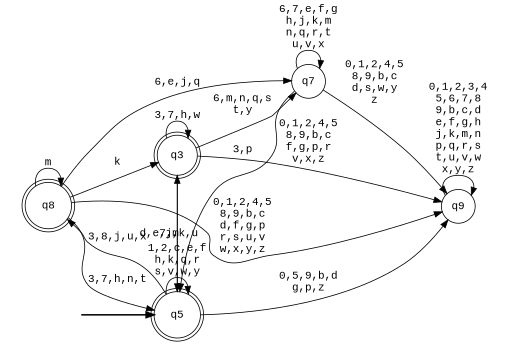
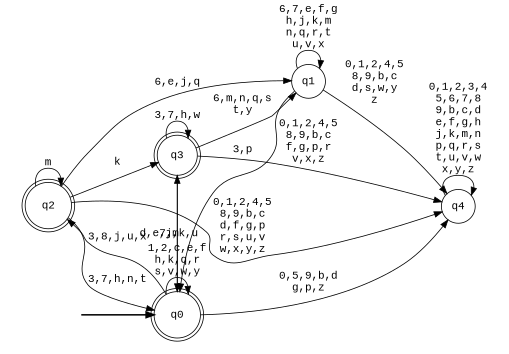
(309, 81) -> (309, 81)
(48, 206) -> (48, 206)
(458, 206) -> (458, 206)
(177, 315) -> (177, 315)
